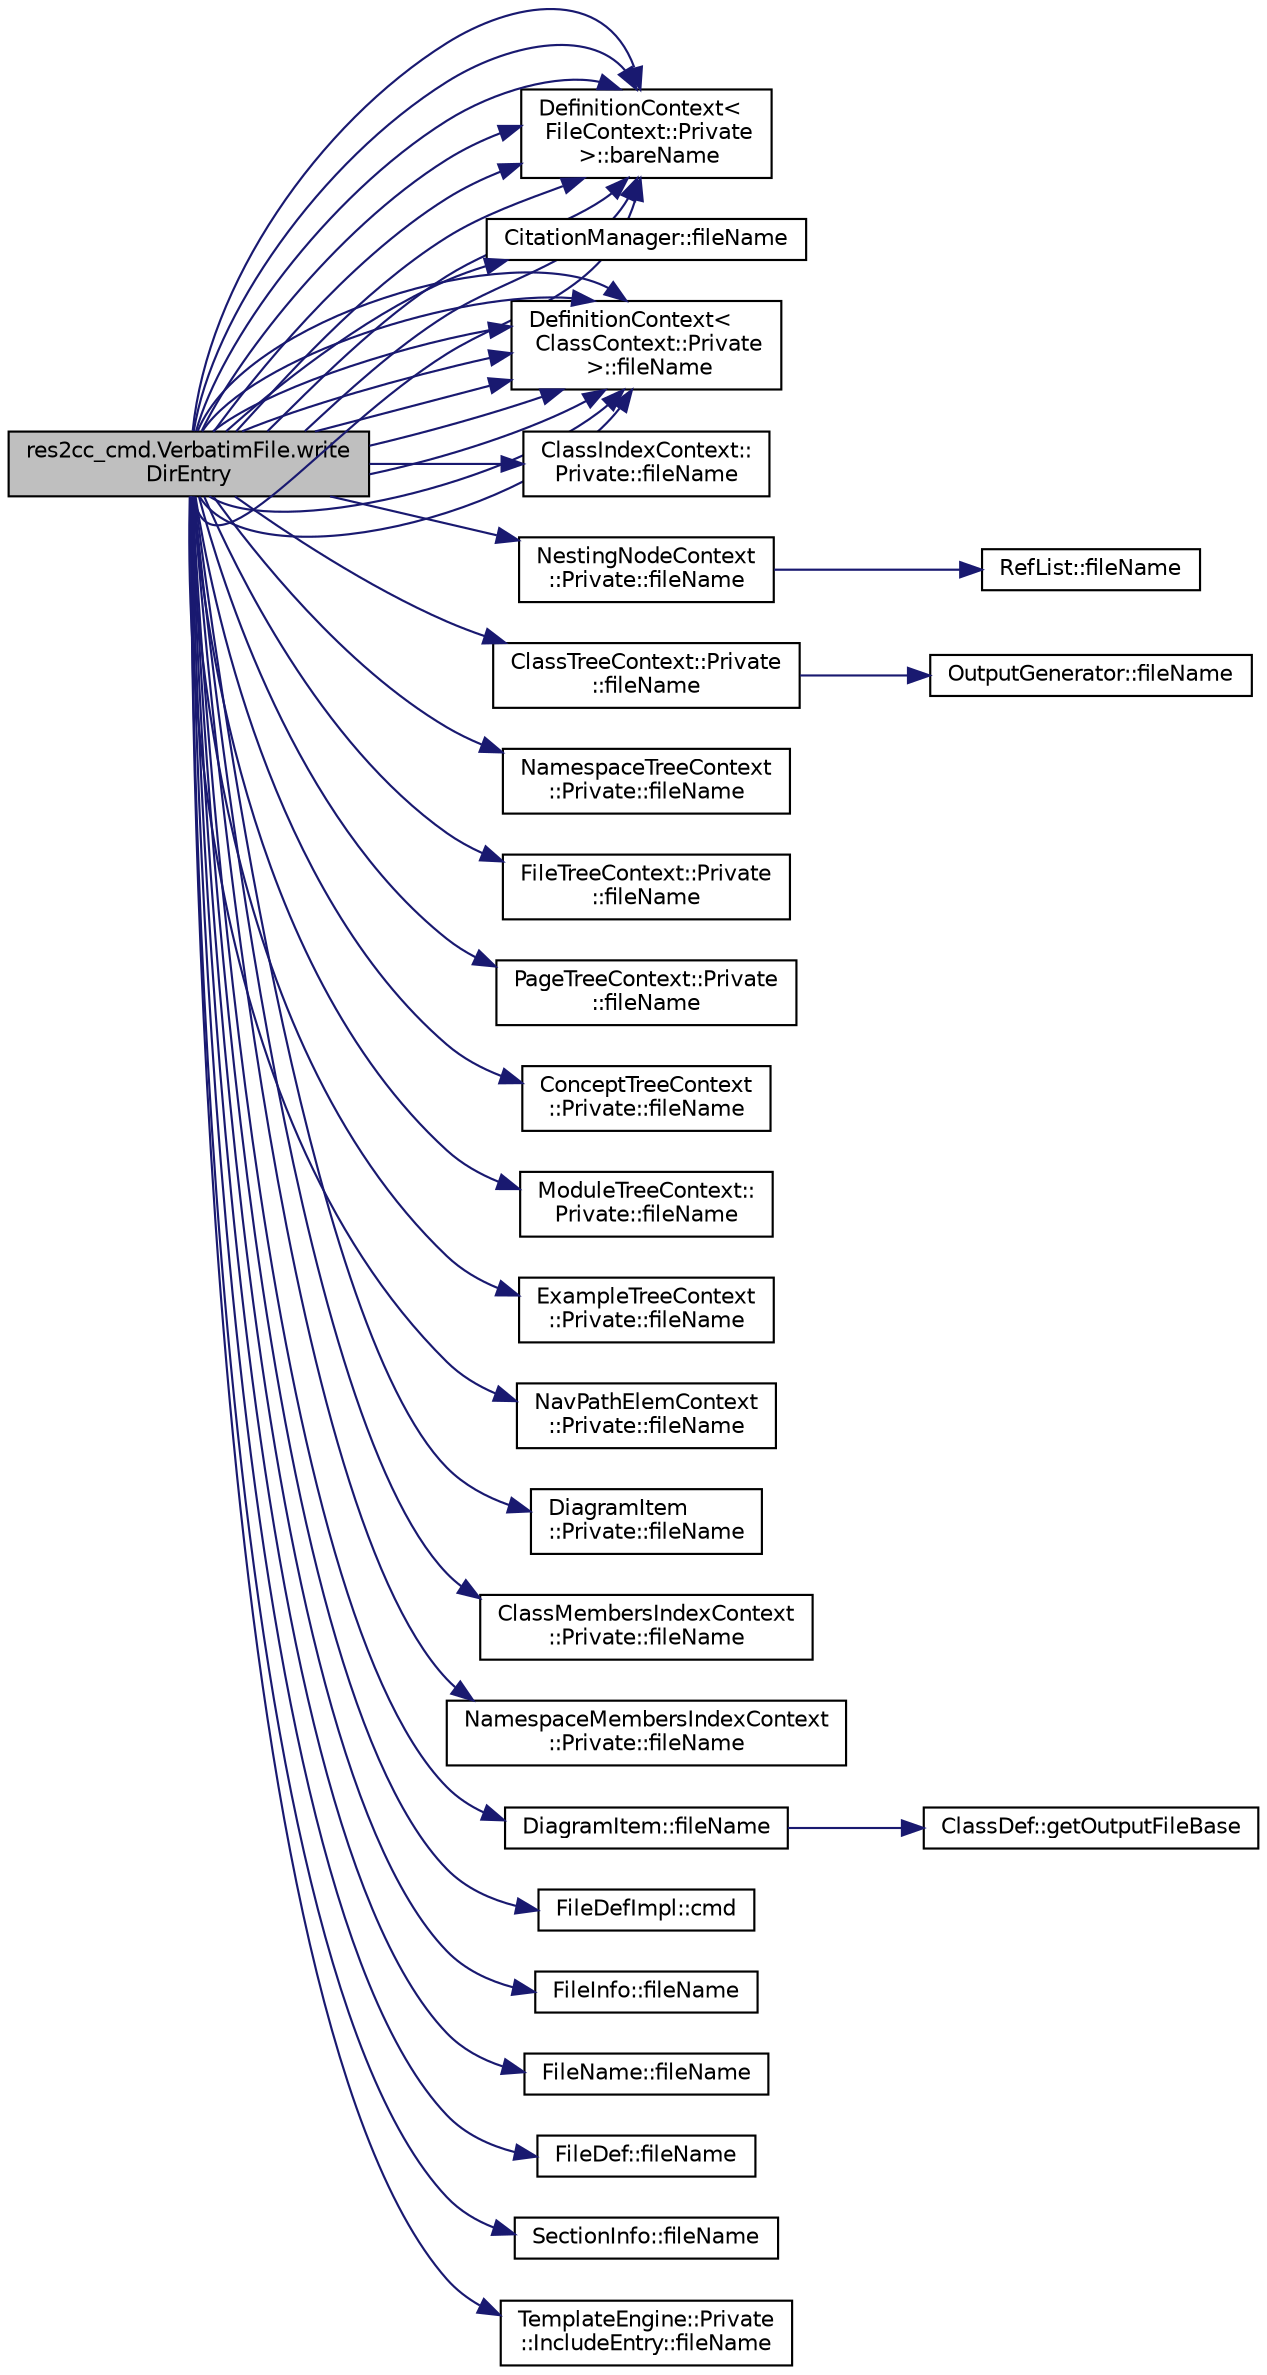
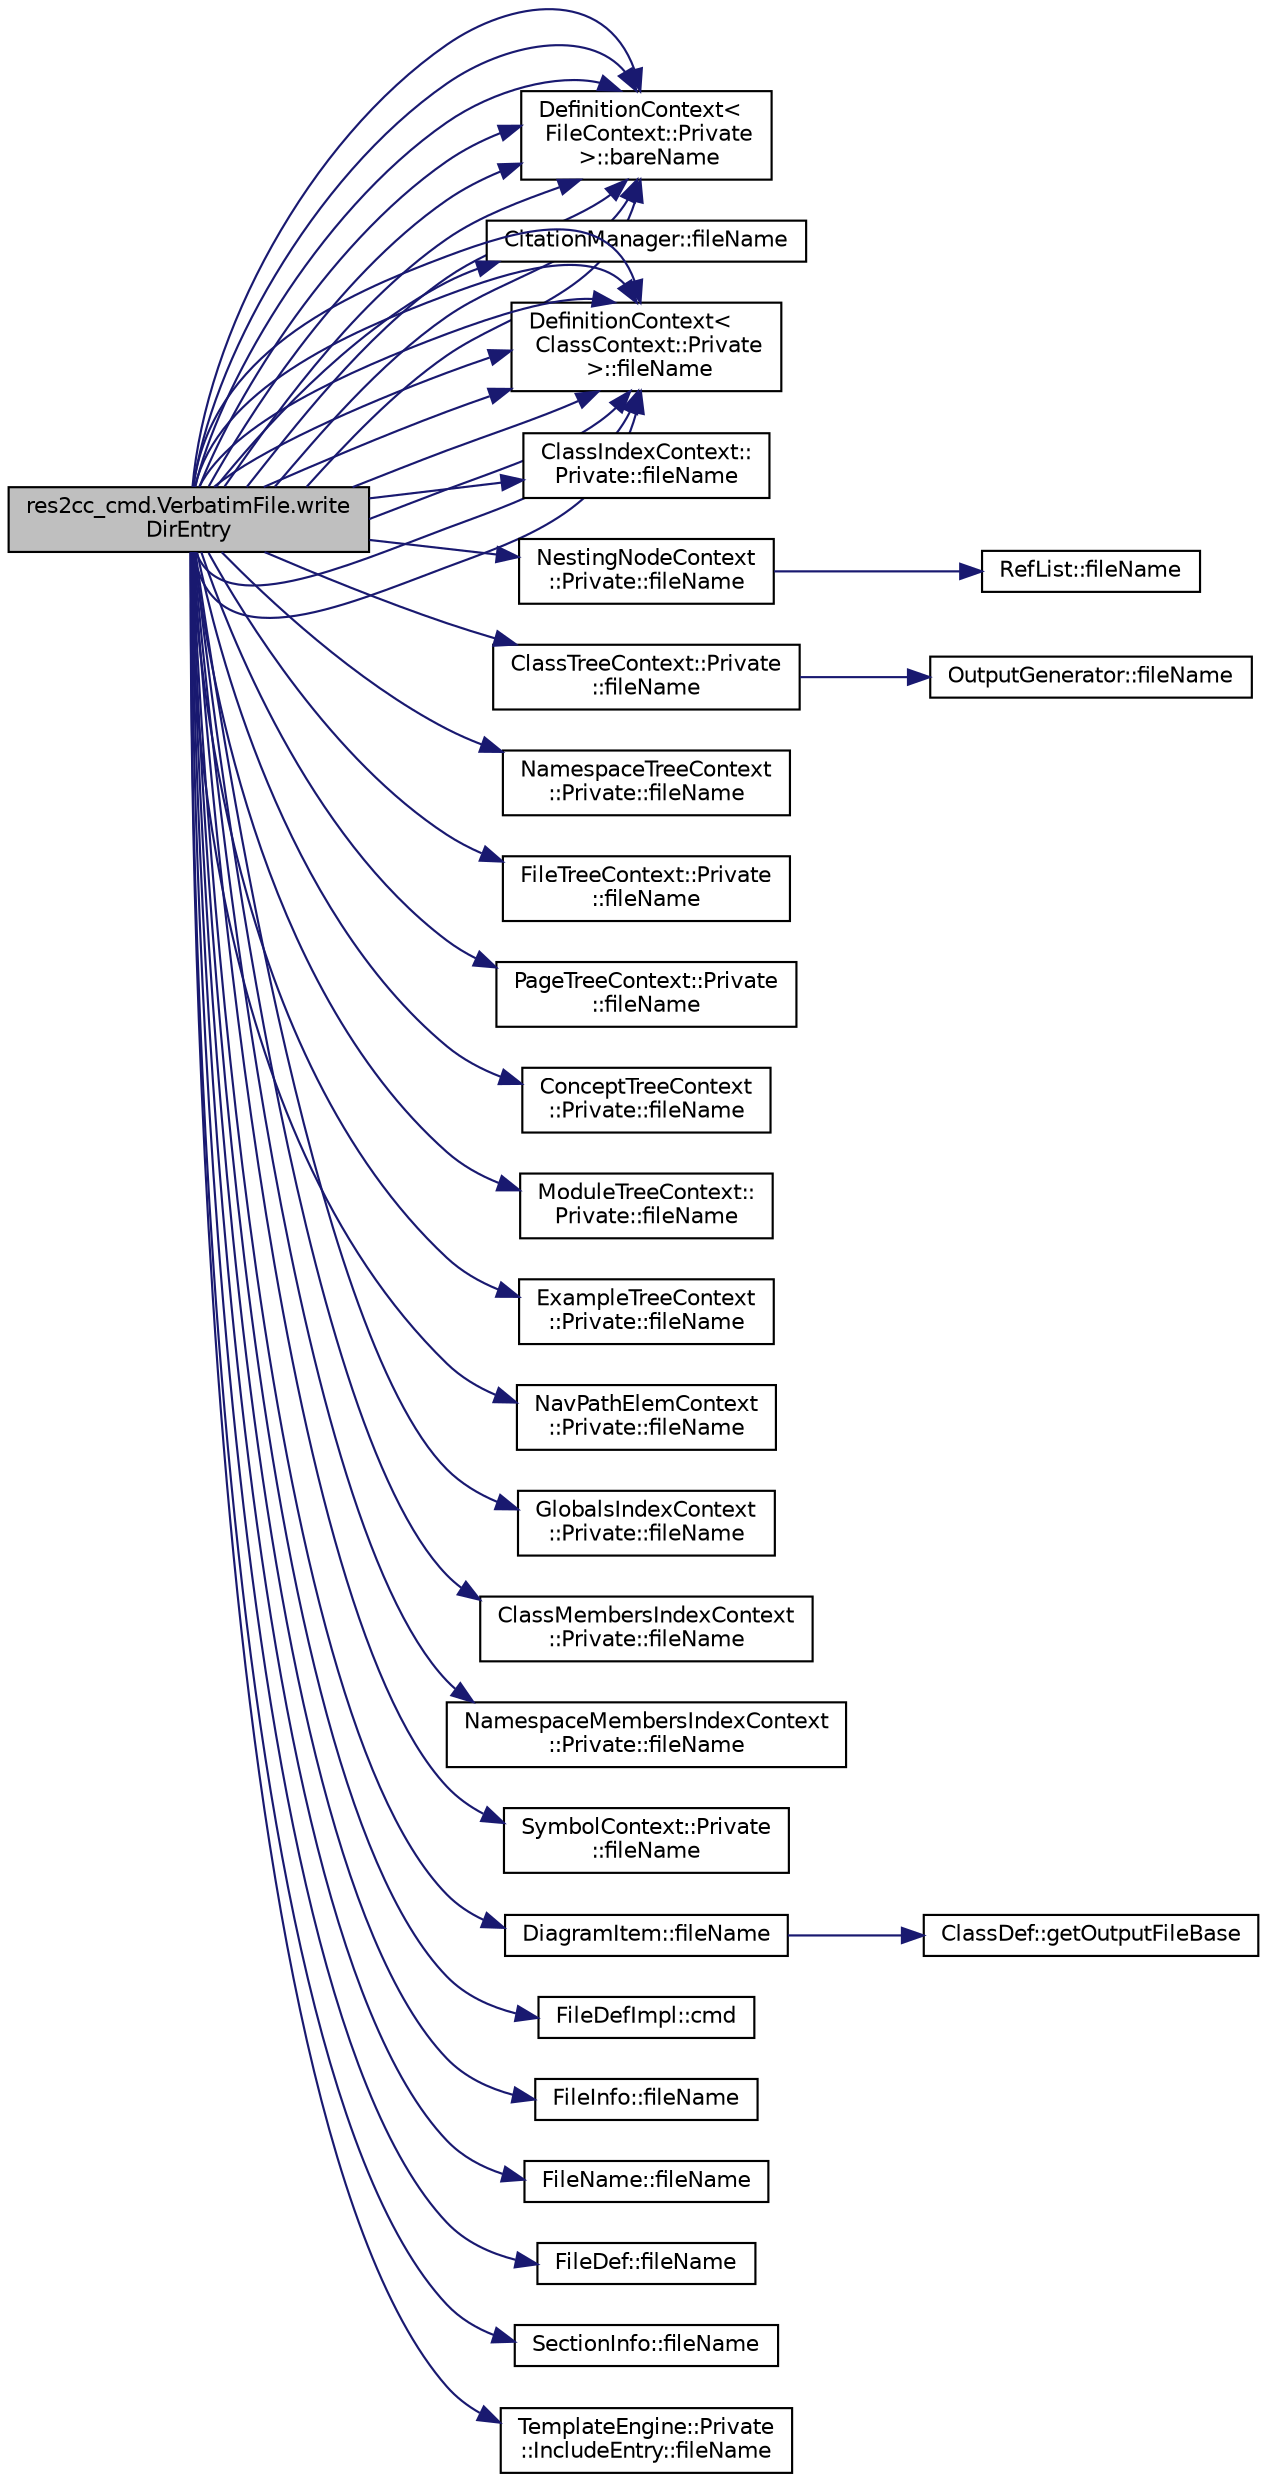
(646, 1522) -> (646, 1523)
none -> (646, 1840)
